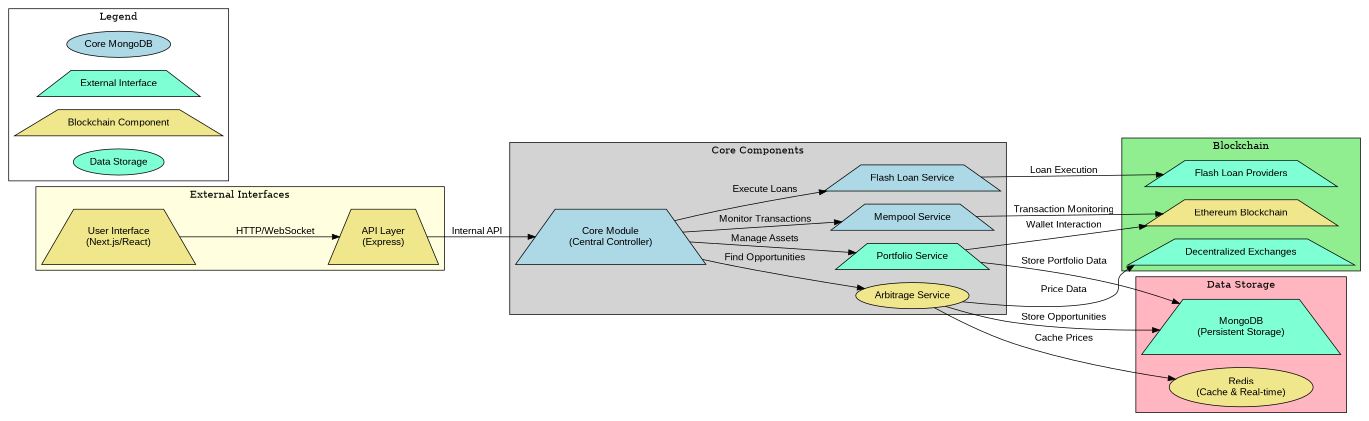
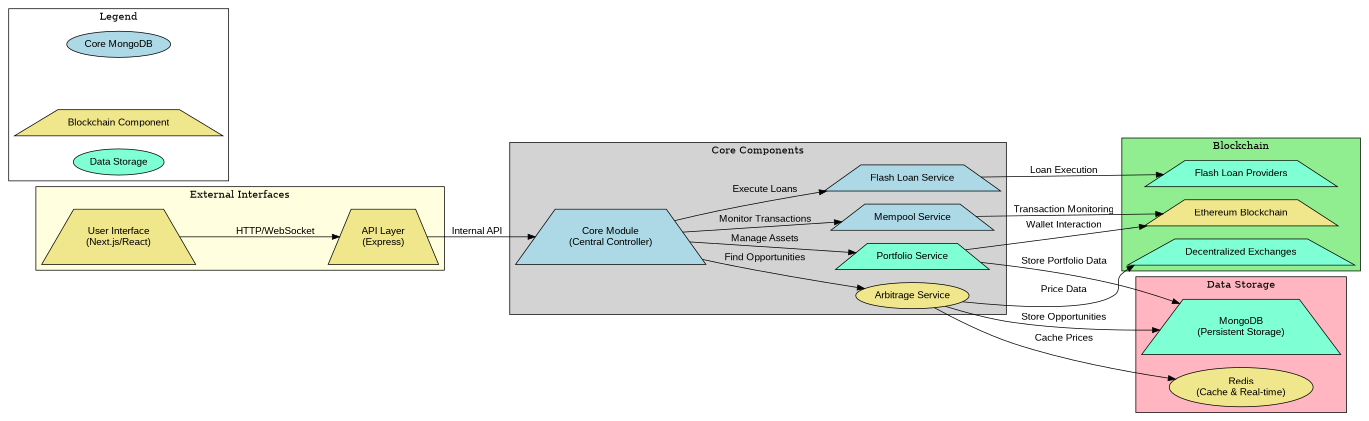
(119, 84) -> none
